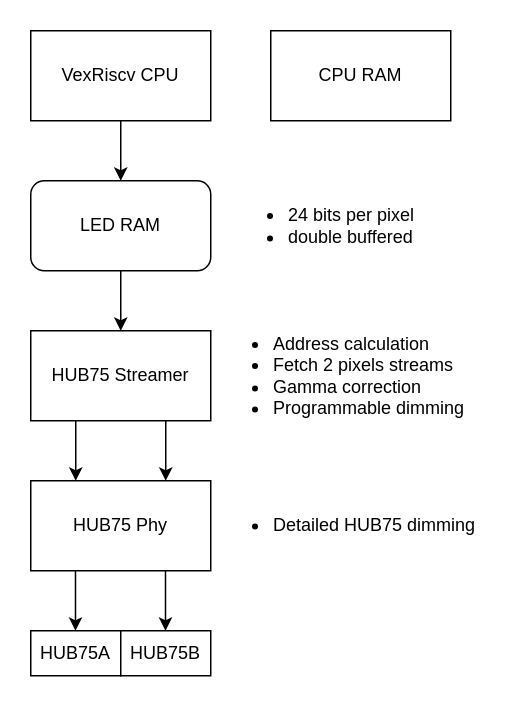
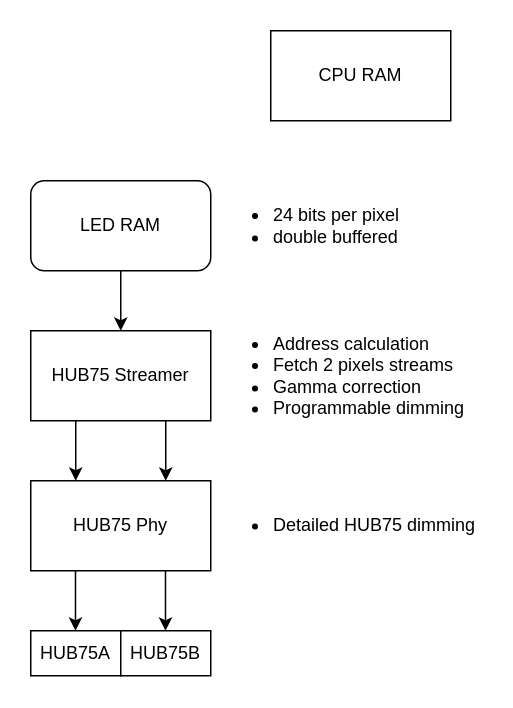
(121, 76) -> none
(121, 146) -> none
(361, 226) -> (346, 226)
